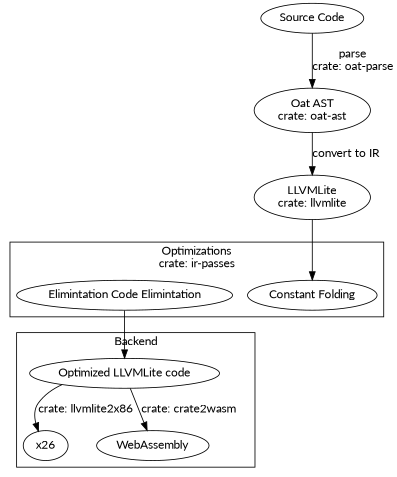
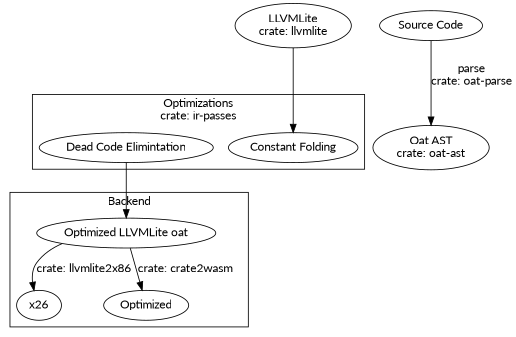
(312, 150) -> none
(125, 295) -> (126, 148)
(125, 373) -> (126, 233)
(153, 446) -> (146, 305)
